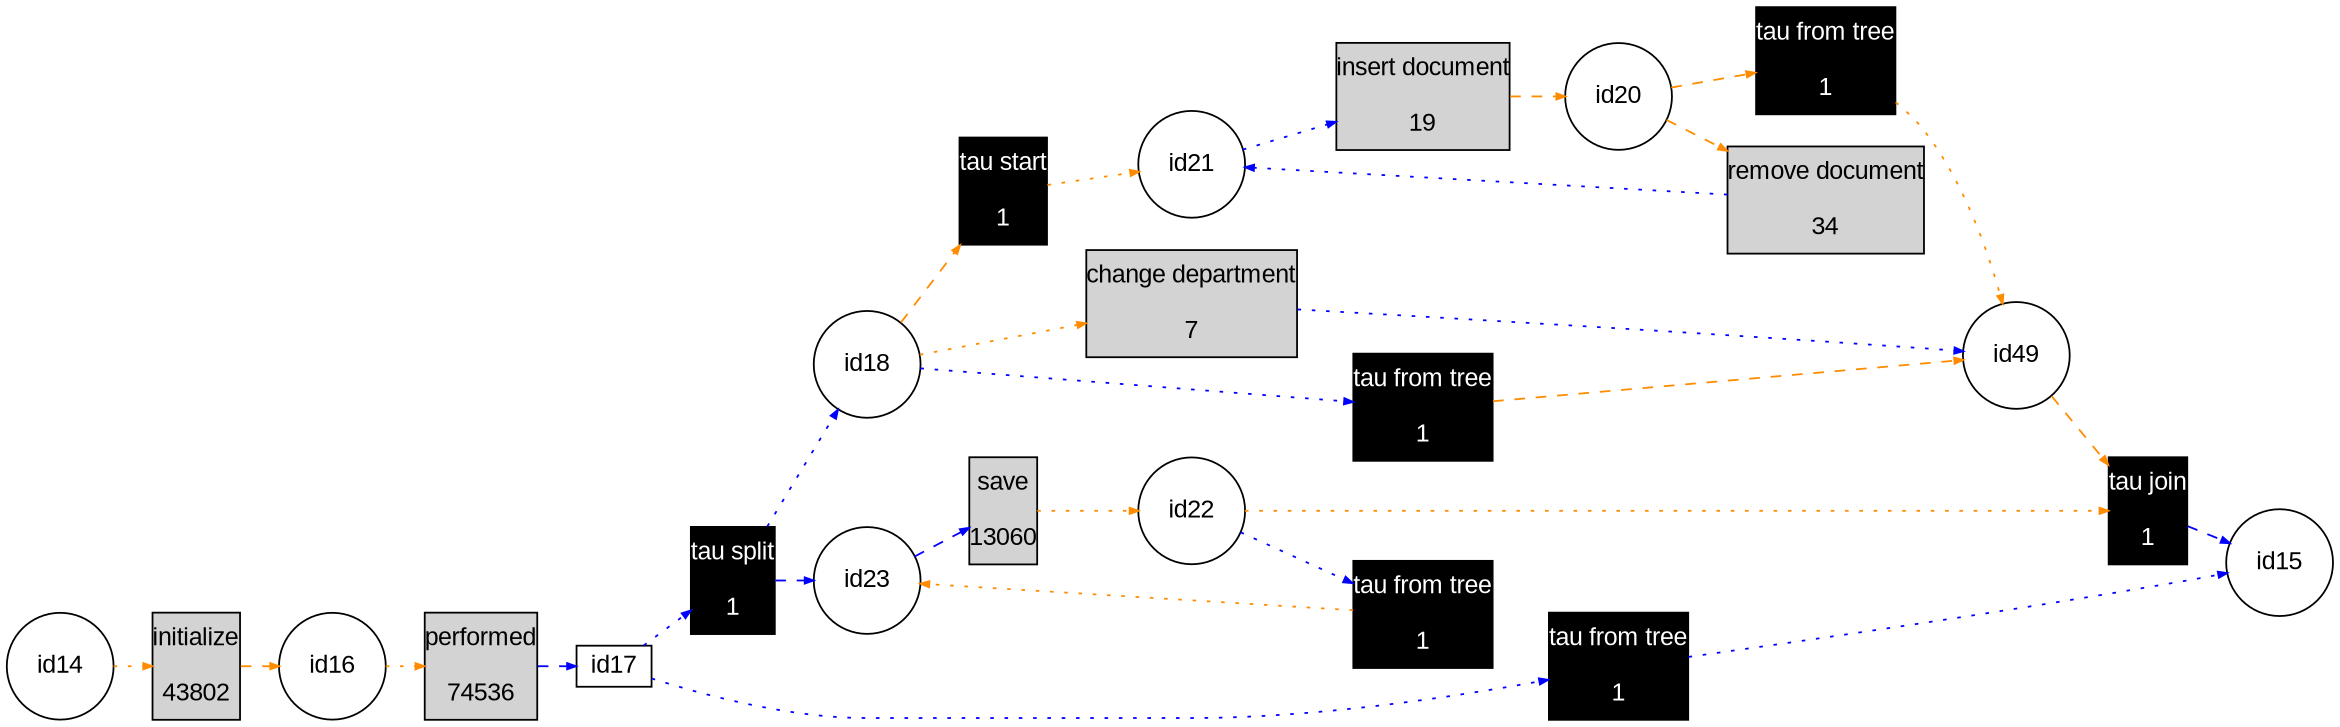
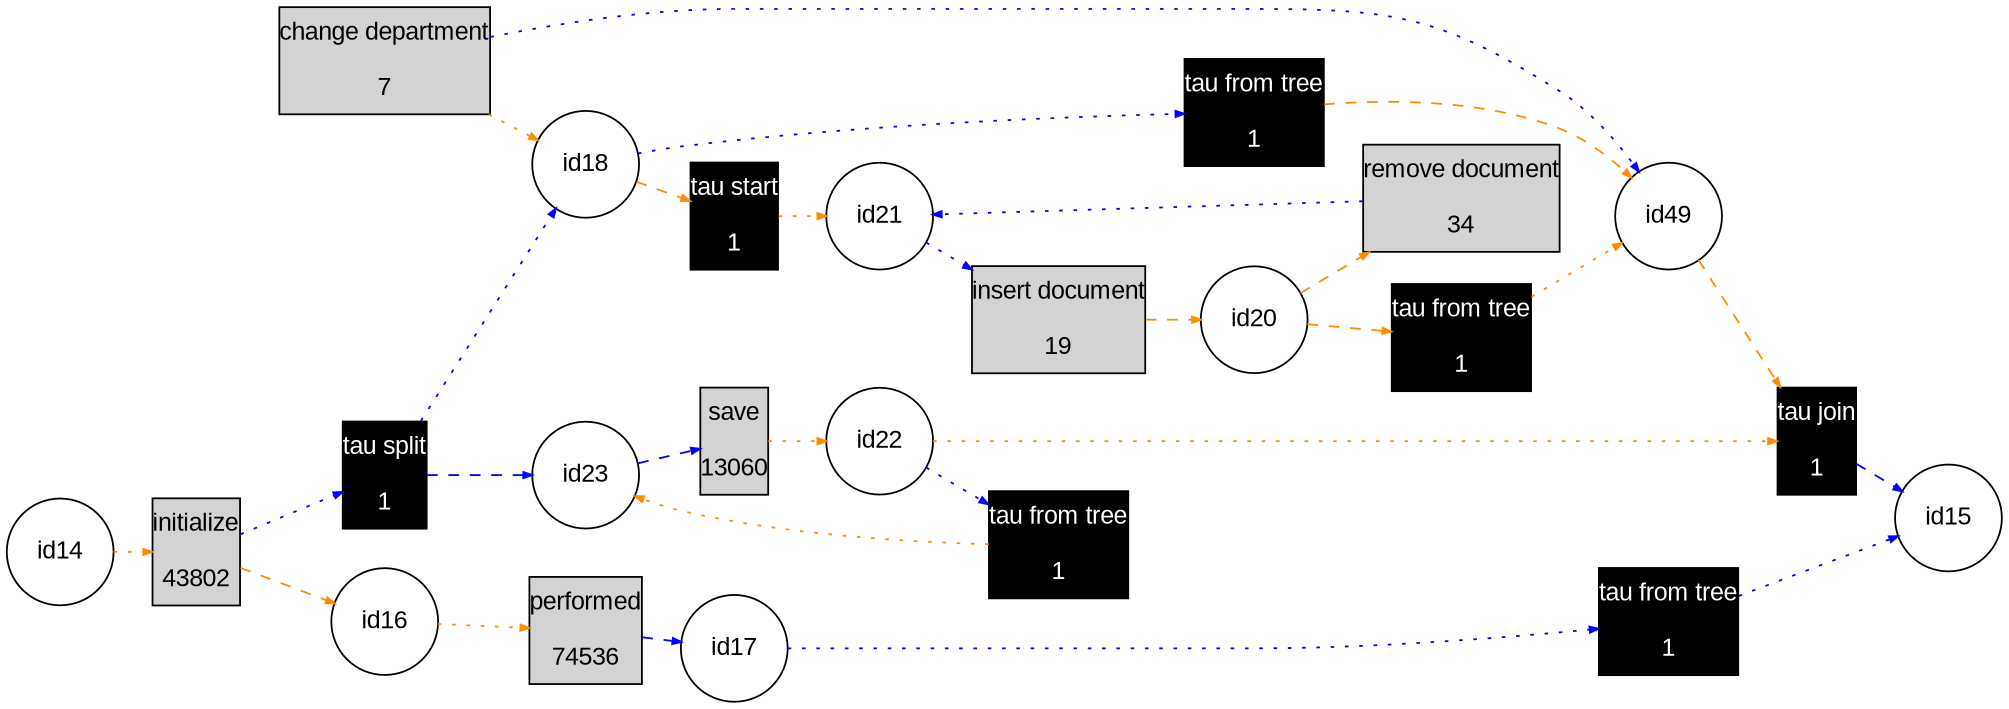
(998, 340) -> (509, 125)
(664, 631) -> (287, 515)
(614, 666) -> (734, 648)
